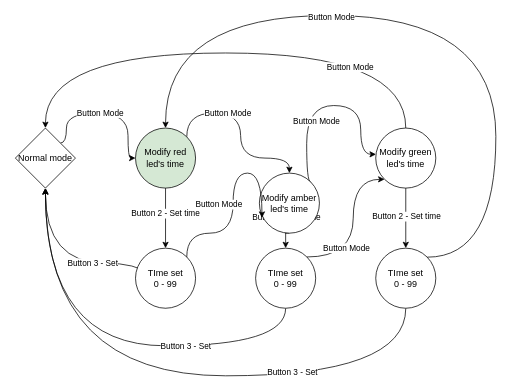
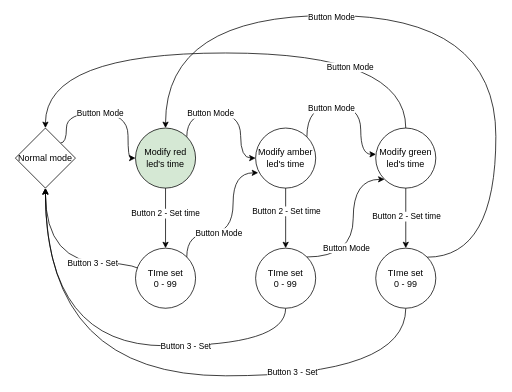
(289, 203) -> (285, 158)
